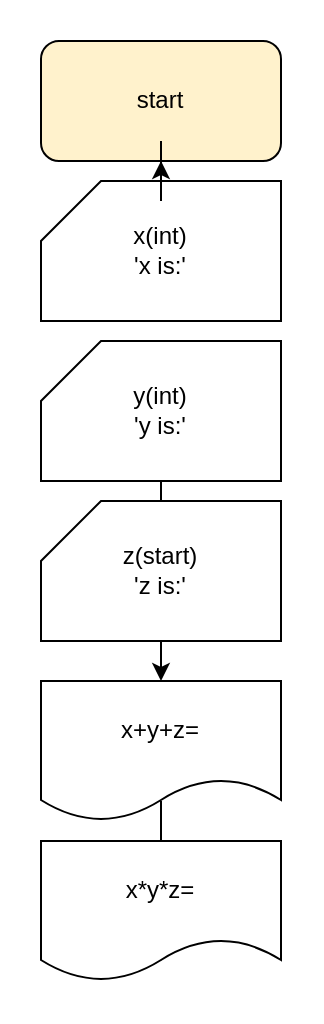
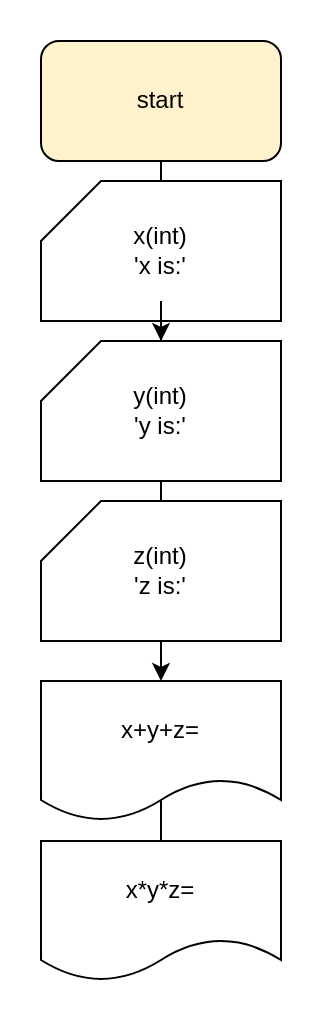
(161, 141) -> (161, 308)
(161, 571) -> (161, 571)
